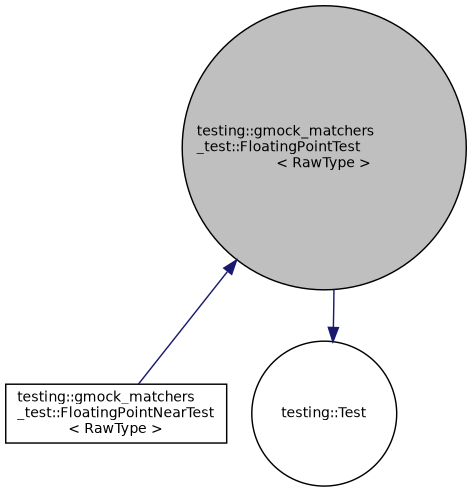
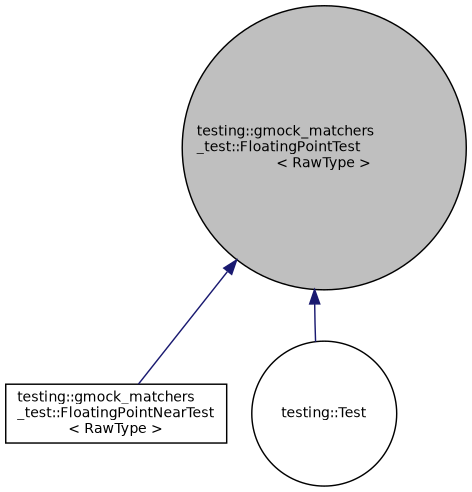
(334, 308) -> (315, 323)
